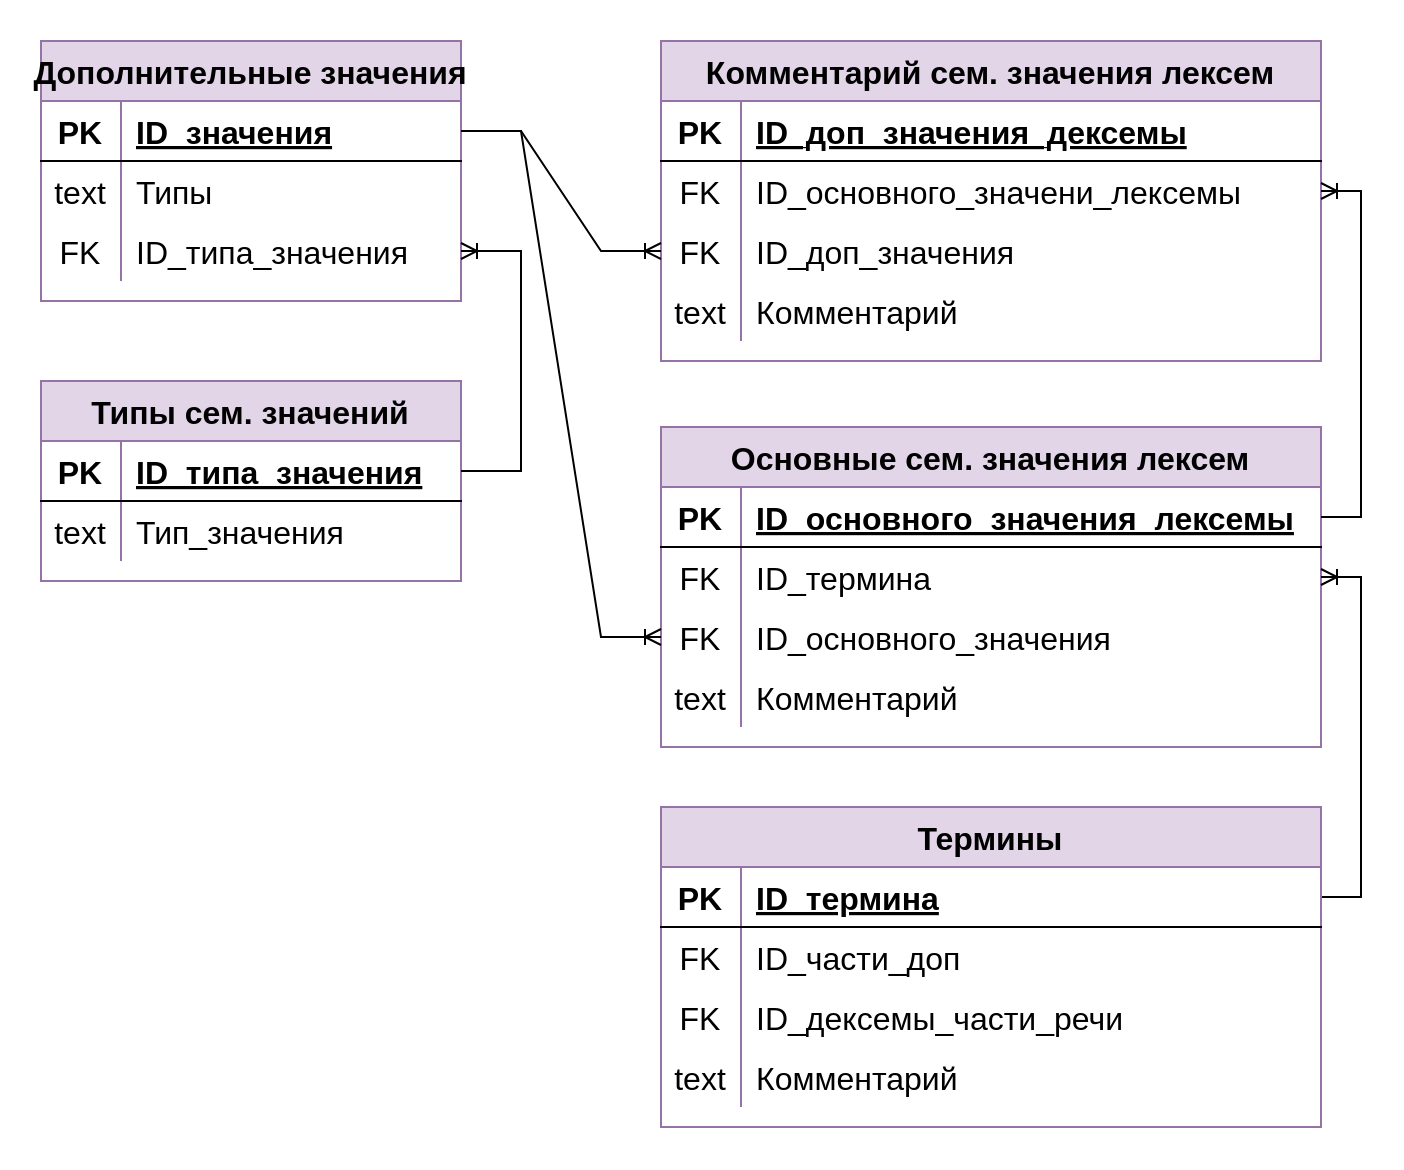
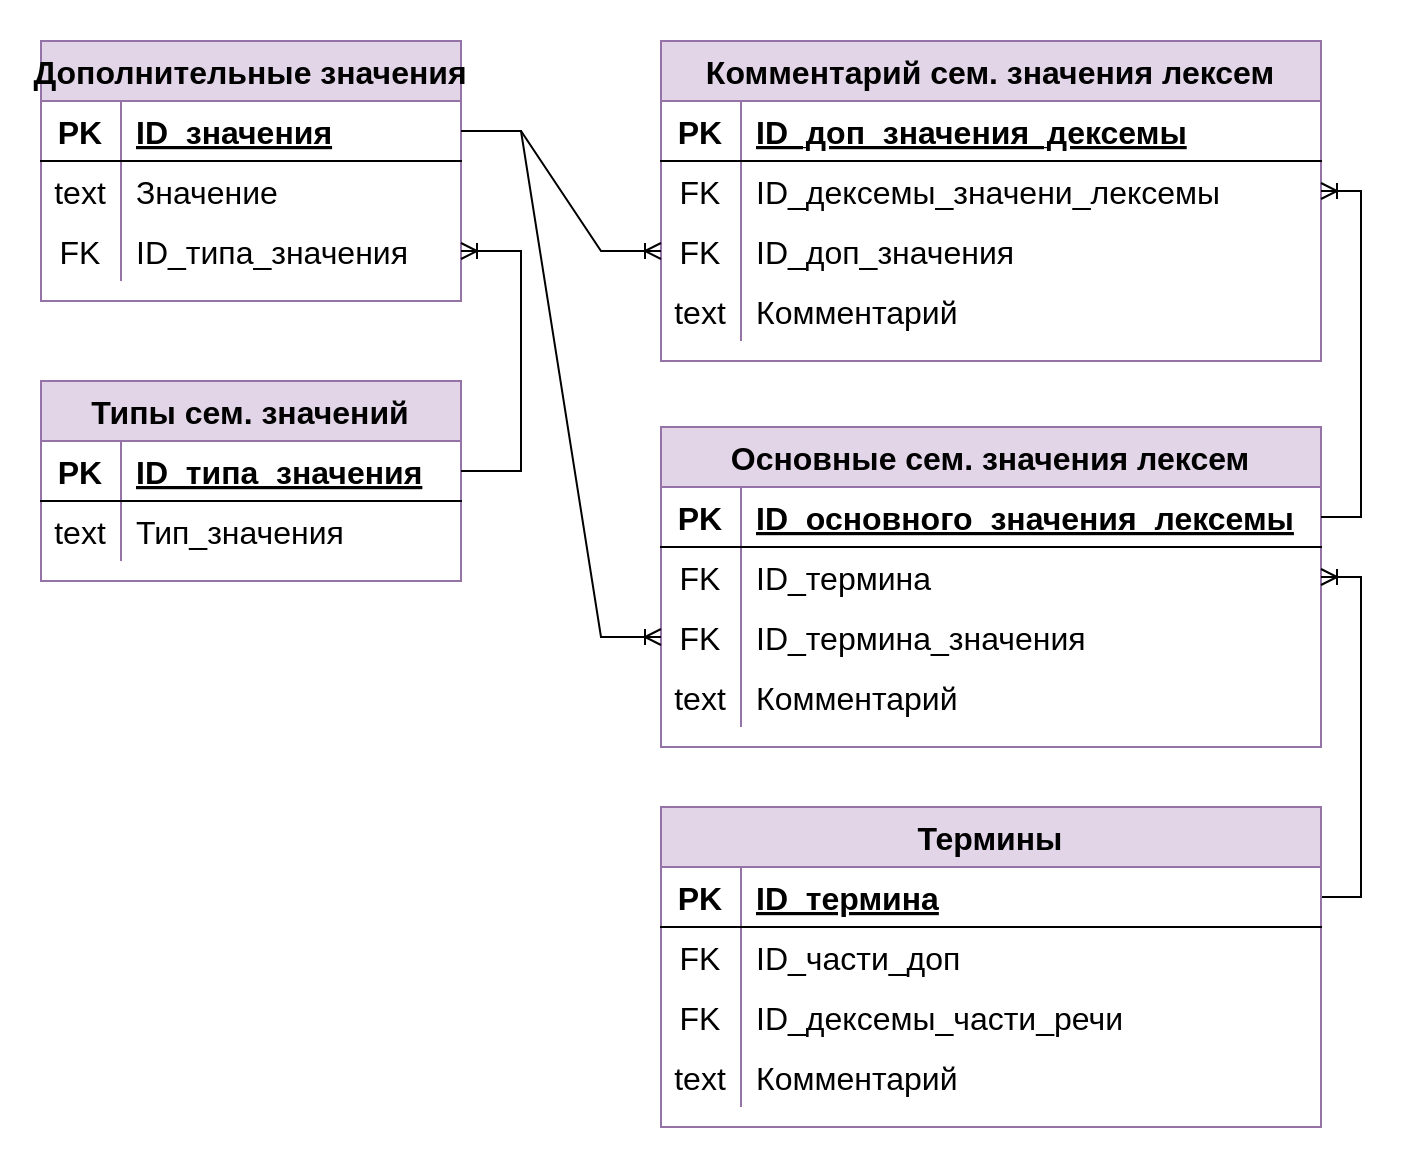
(172, 193) -> (208, 193)
(1007, 193) -> (989, 193)
(944, 639) -> (926, 639)
